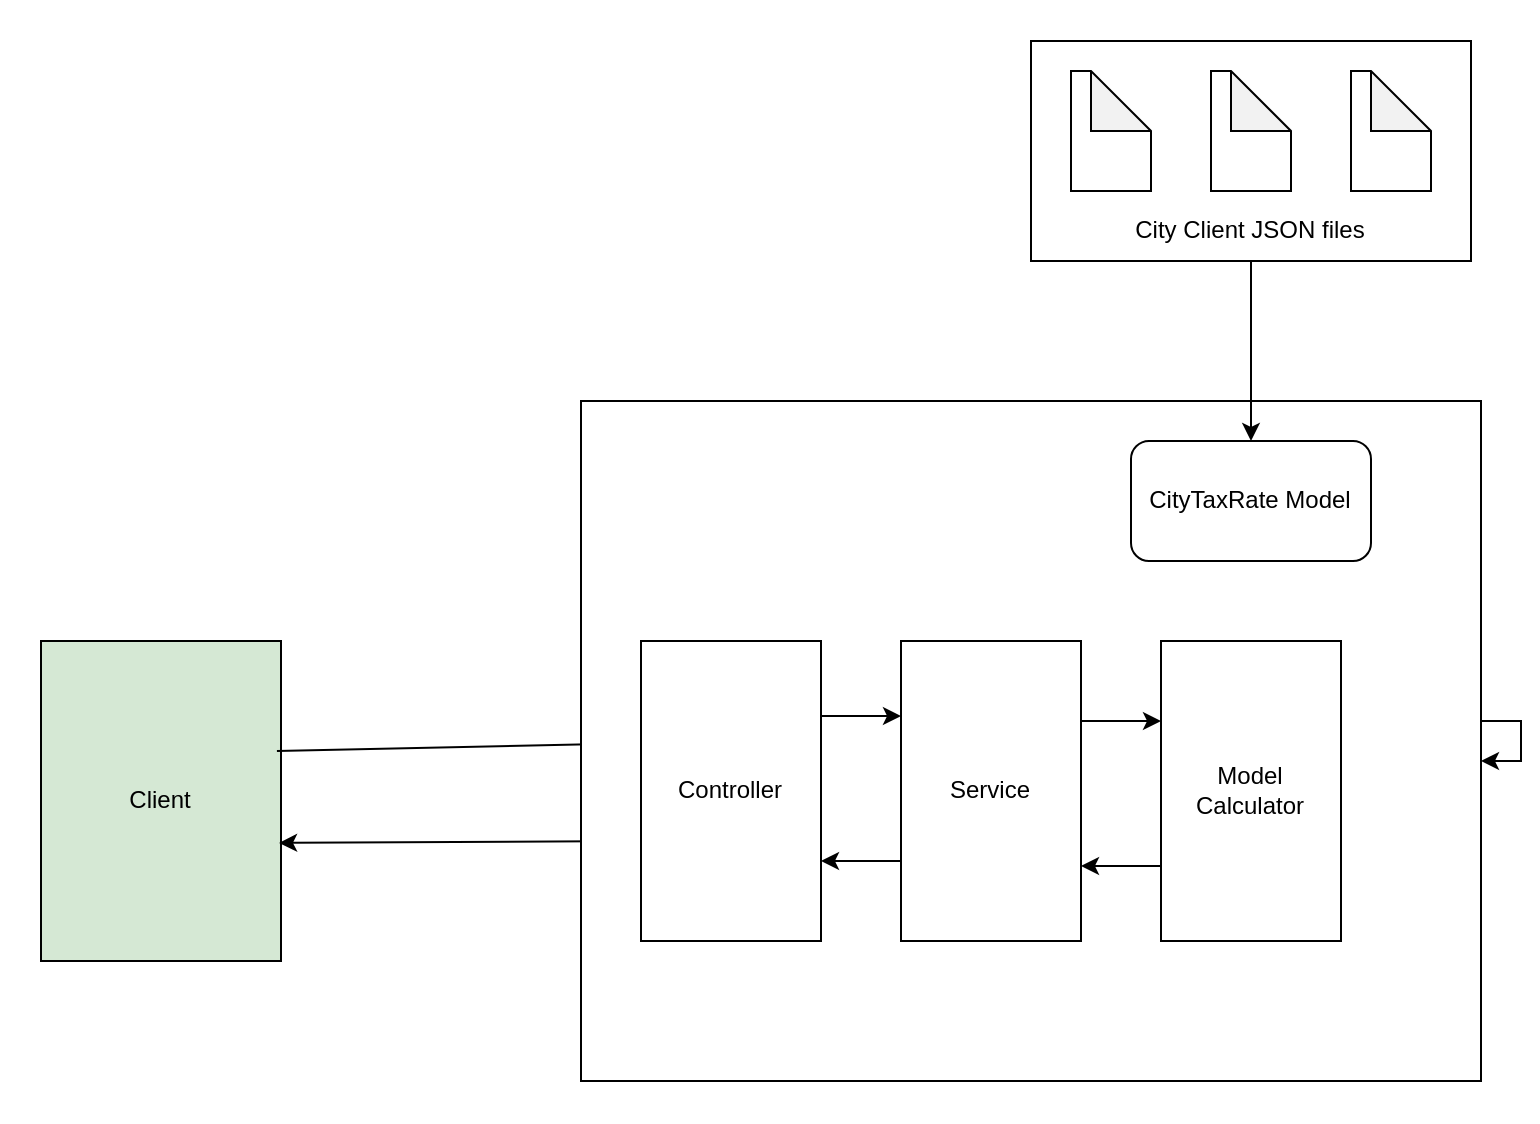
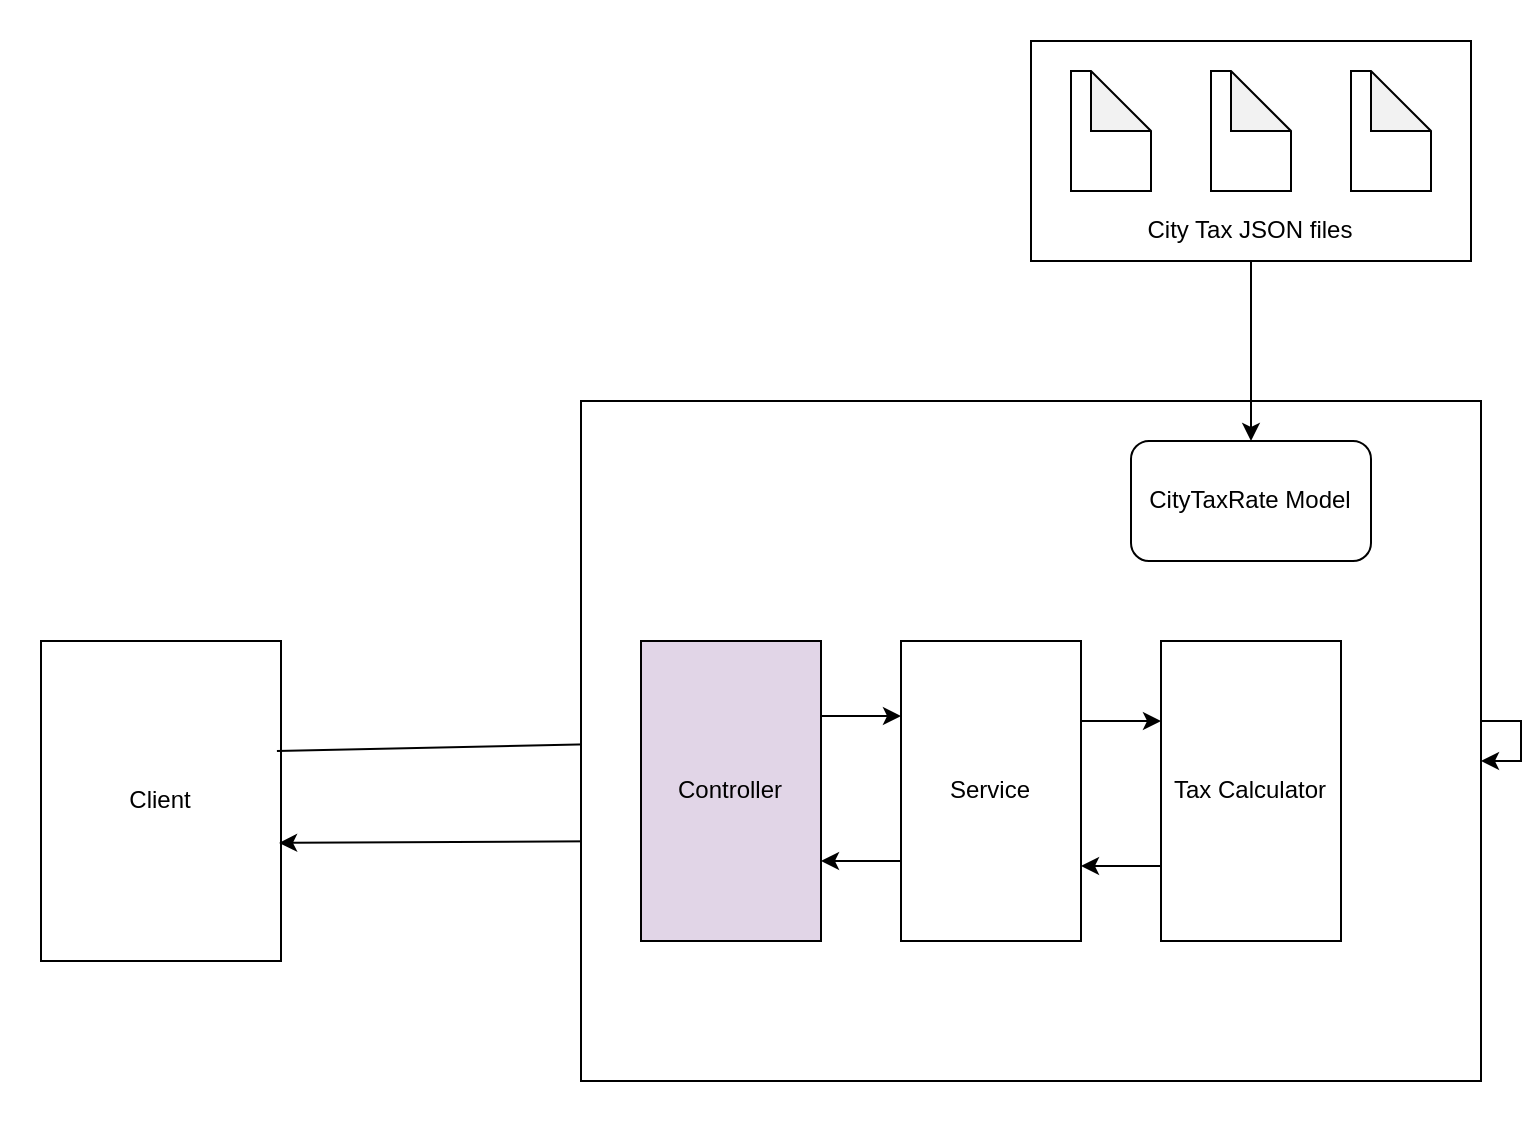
(1251, 231) -> (1251, 231)
(731, 791) -> (731, 791)
(1251, 791) -> (1251, 791)
(161, 801) -> (161, 801)
